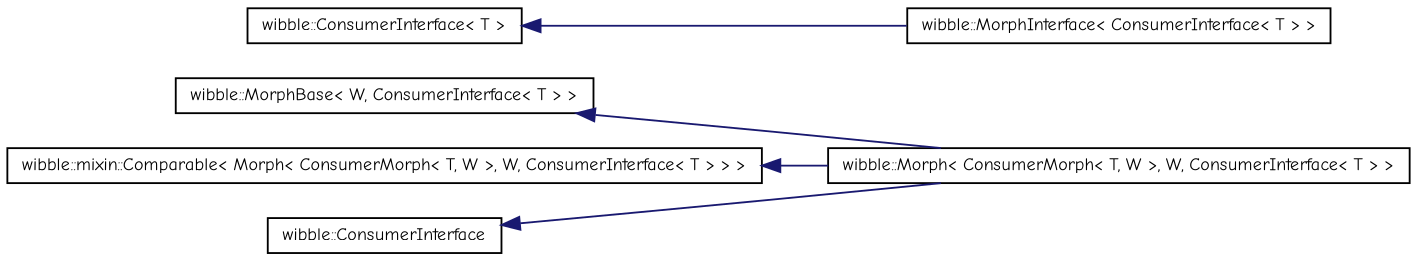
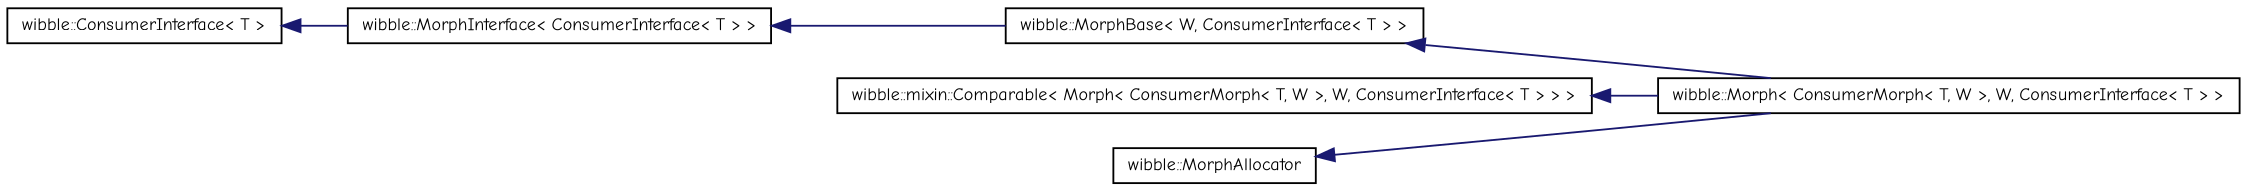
none -> (898, 26)
(385, 236) -> (1215, 166)
